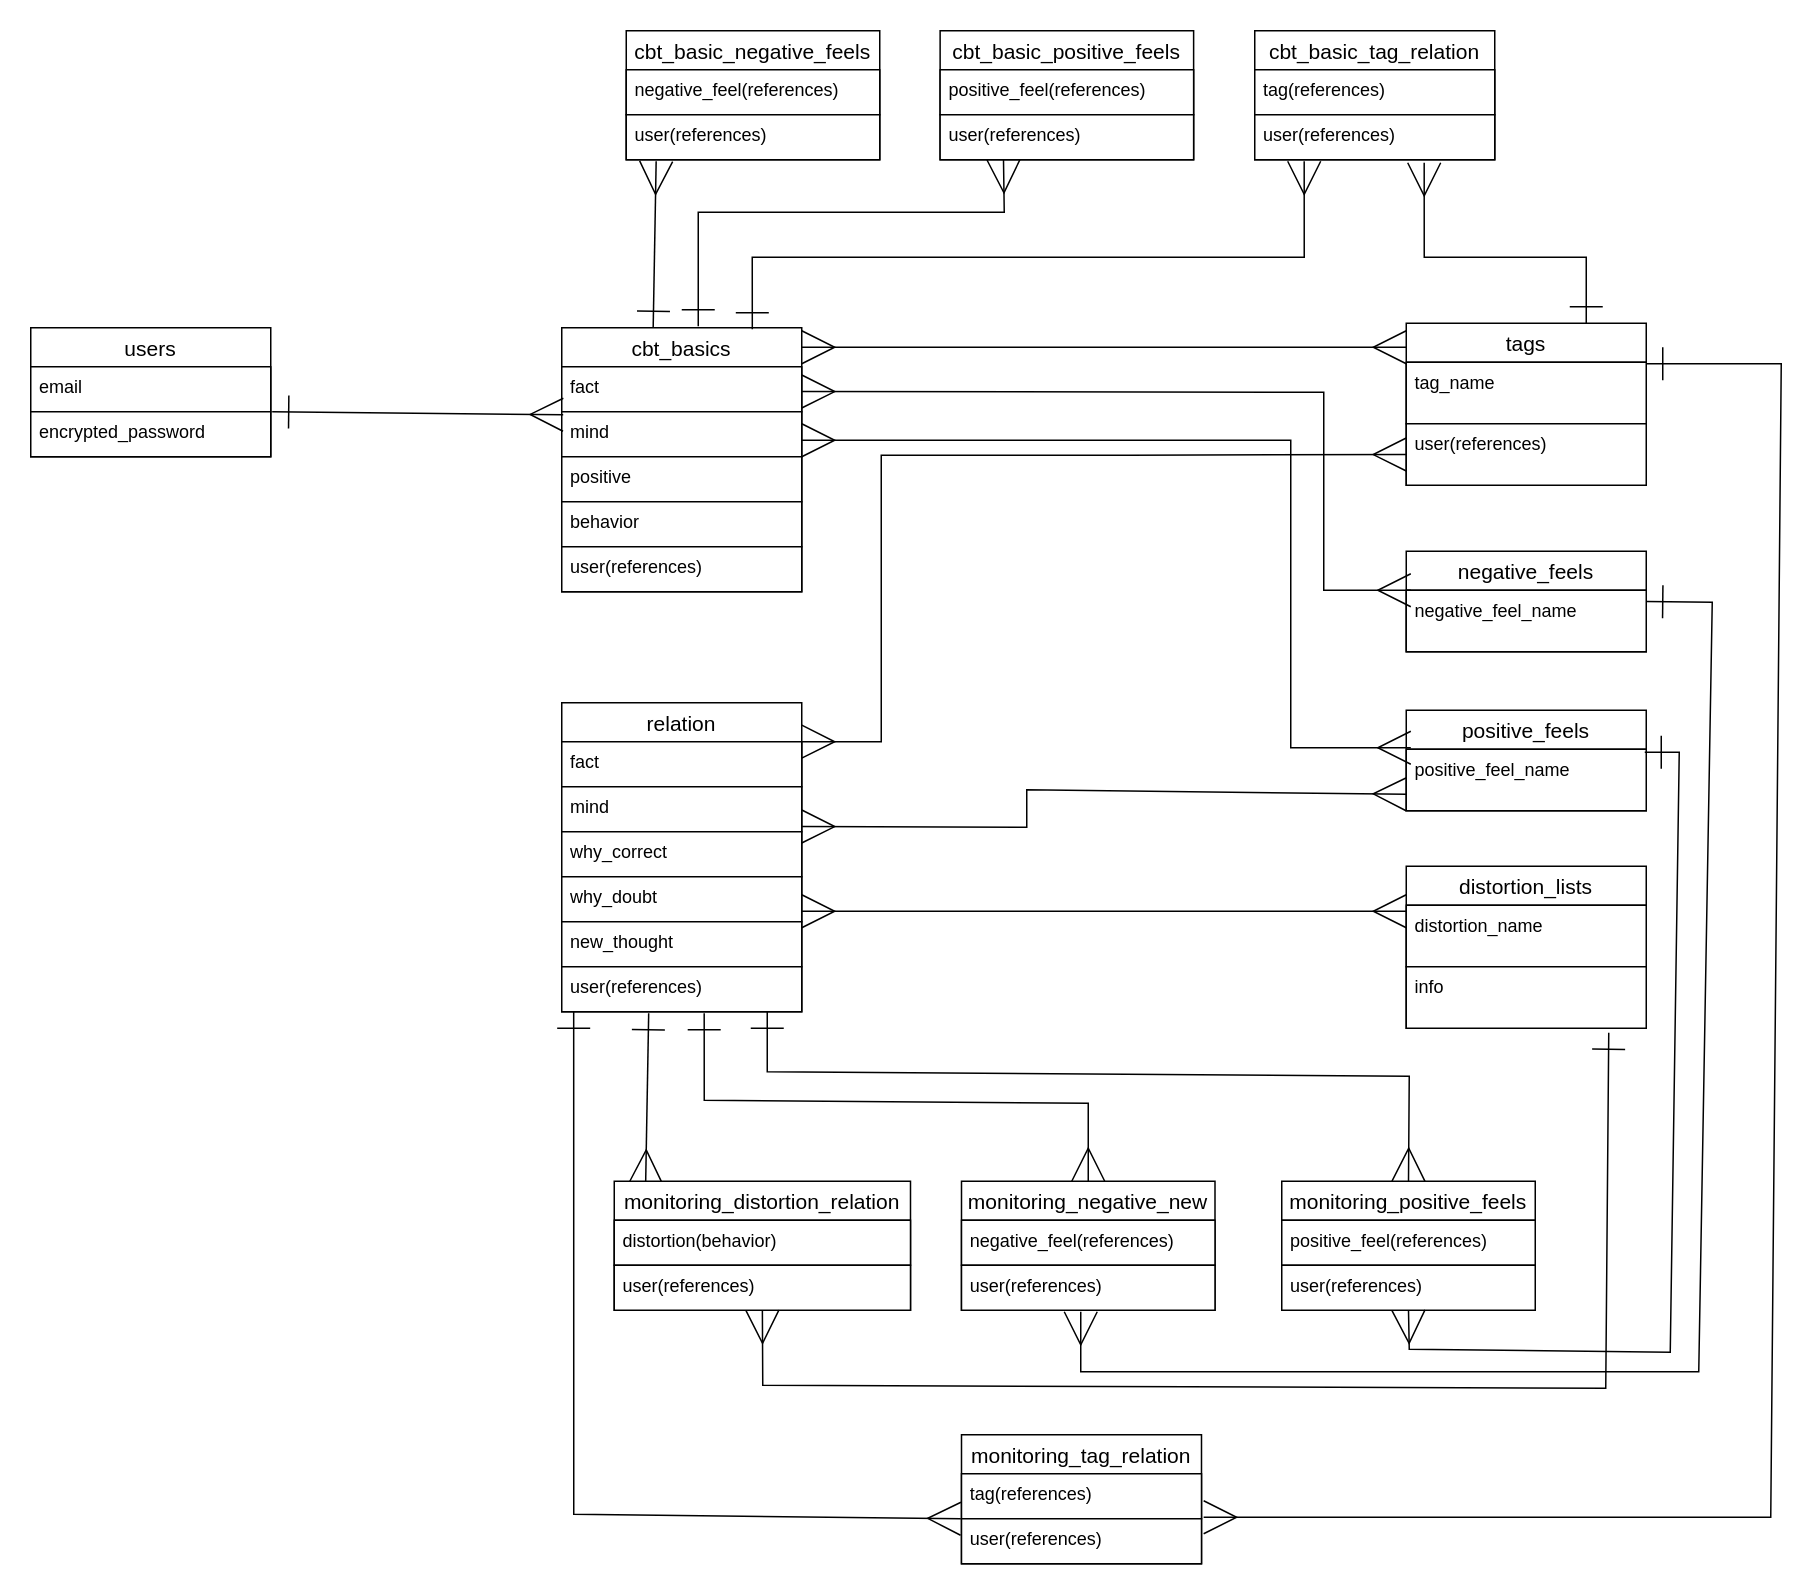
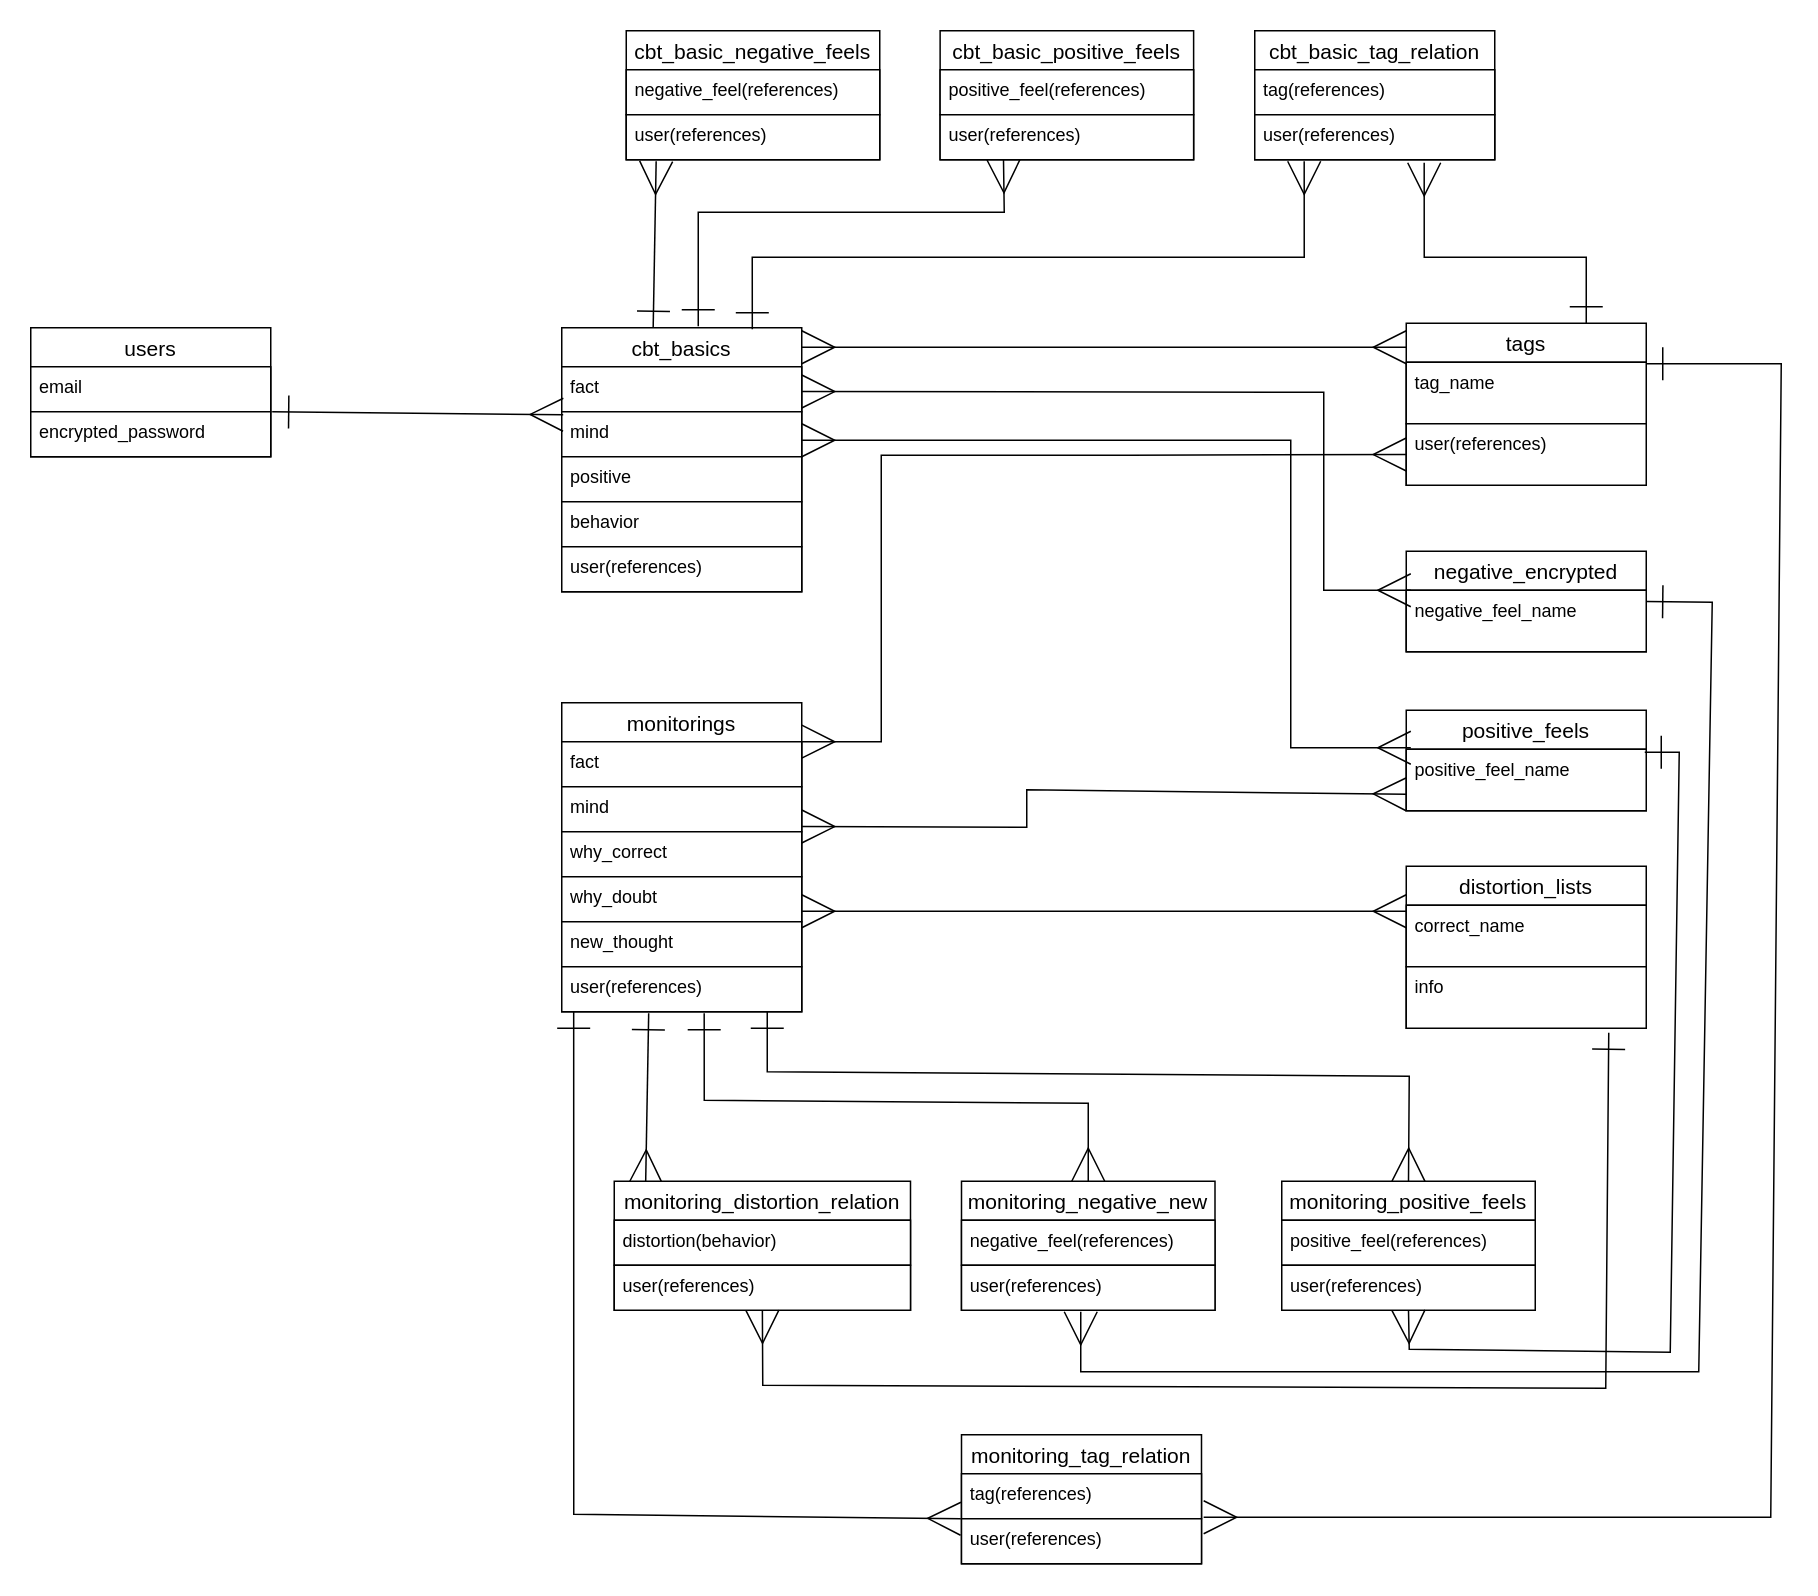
(1526, 572) -> (1526, 572)
(681, 724) -> (681, 724)
(1485, 926) -> (1475, 926)
